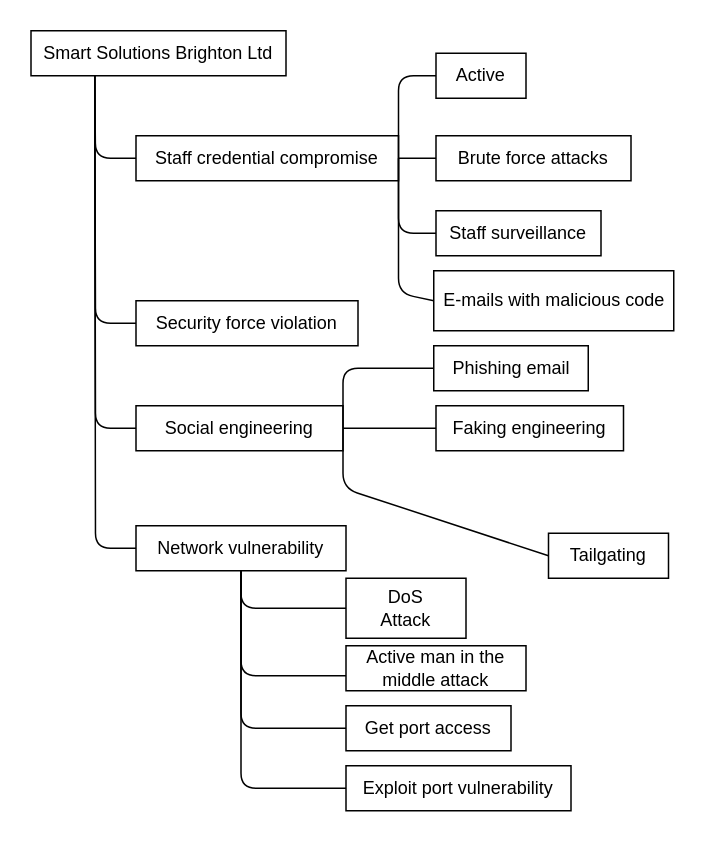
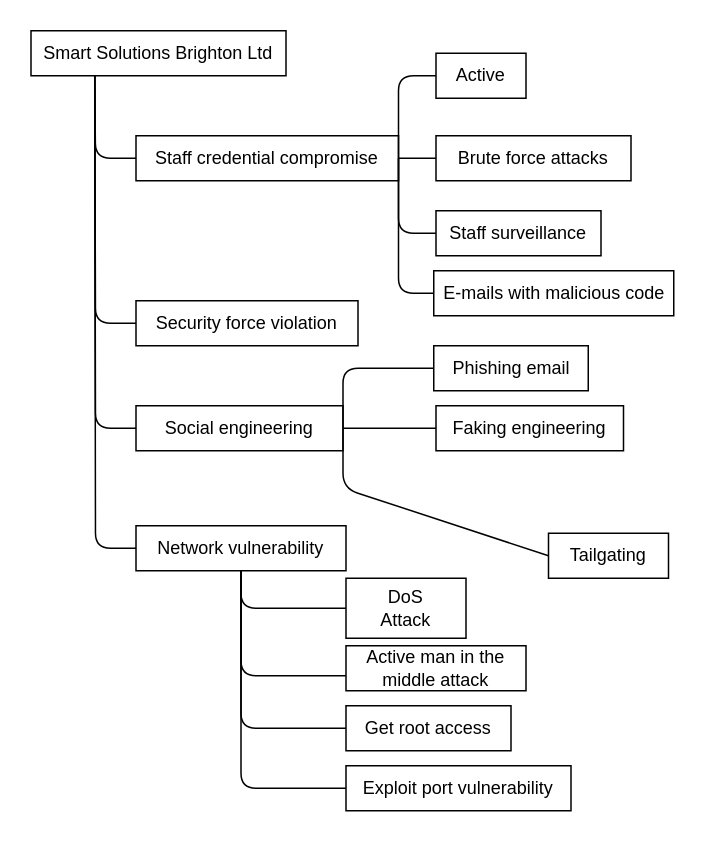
(554, 301) -> (554, 293)
(428, 728) -> (428, 728)
